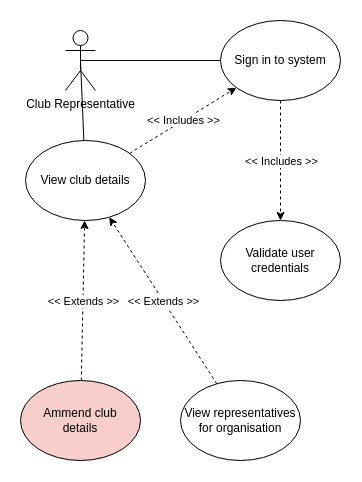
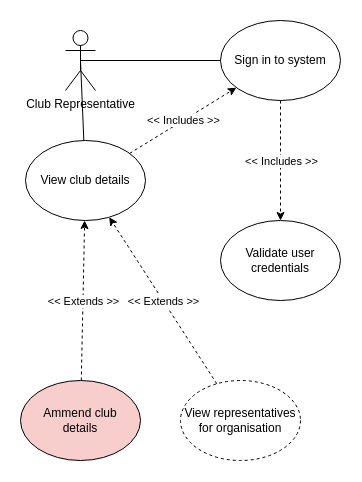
(241, 421) -> (241, 421)
